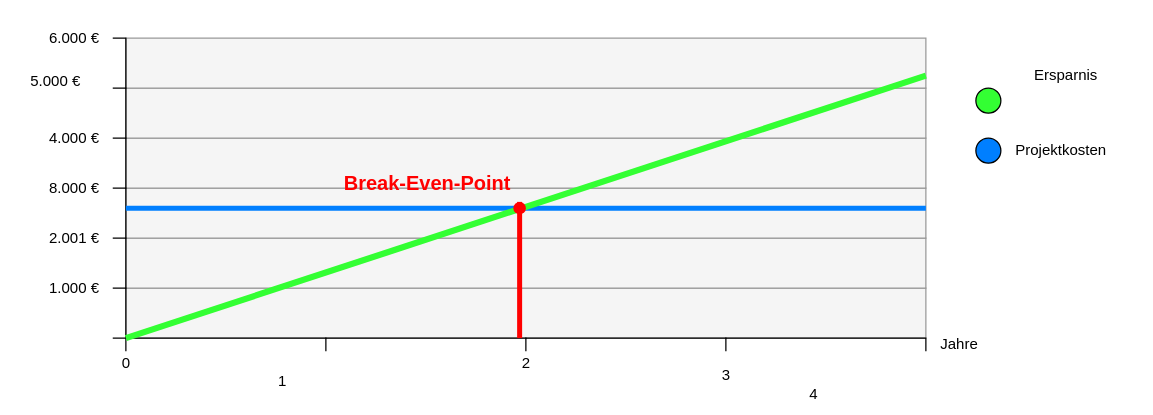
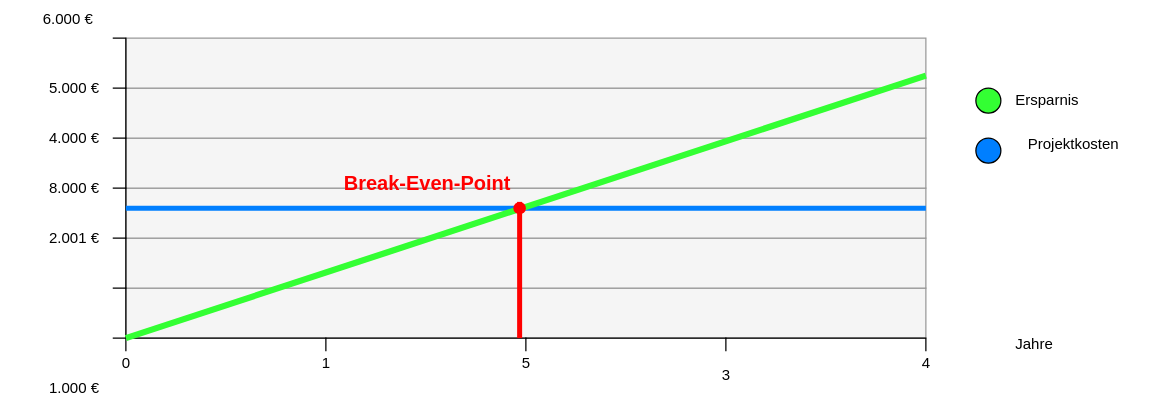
(63, 38) -> (57, 19)
(1076, 76) -> (1057, 101)
(44, 82) -> (63, 88)
(1069, 151) -> (1082, 144)
(63, 288) -> (63, 388)
(969, 344) -> (1044, 344)
(526, 363) -> (526, 363)
(282, 382) -> (326, 363)
(813, 394) -> (926, 363)
